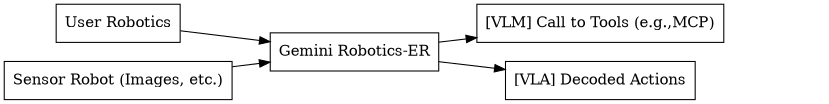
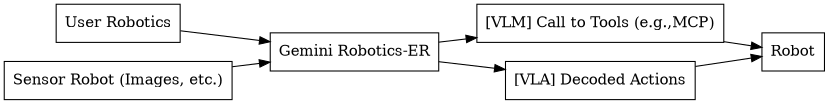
none -> (793, 52)
